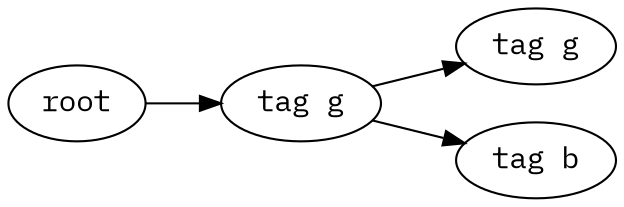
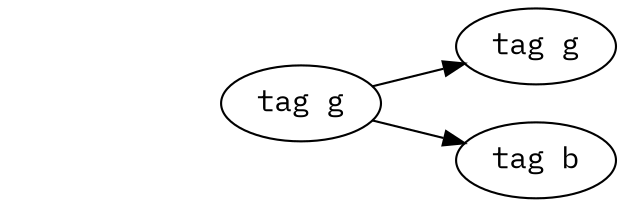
(77, 103) -> none
